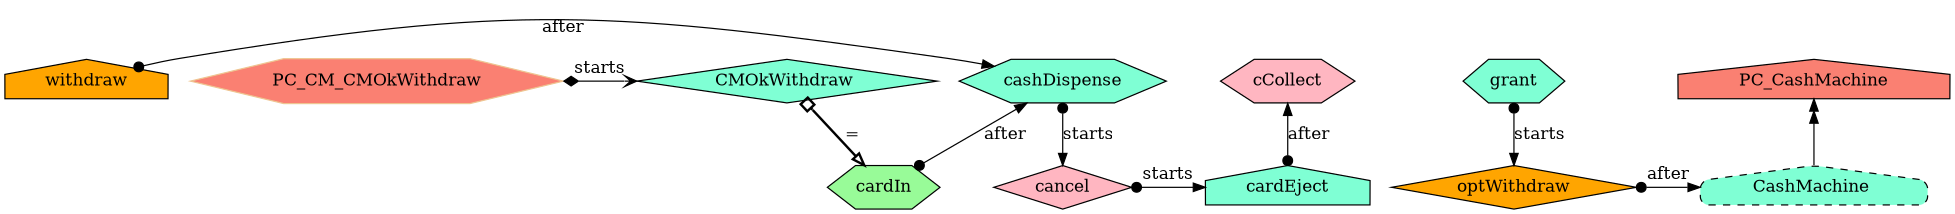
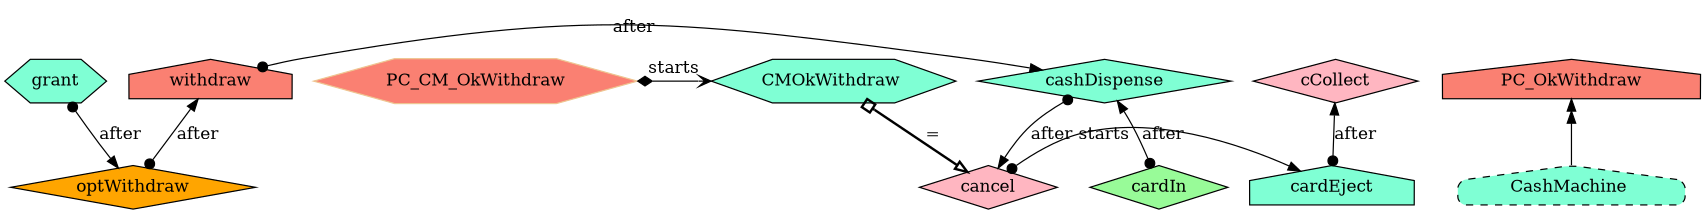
(86, 81) -> (211, 81)
(377, 81) -> (475, 81)
(787, 81) -> (834, 81)
(1063, 81) -> (1105, 81)
(1288, 81) -> (1336, 81)
(1814, 81) -> (1571, 81)
(834, 133) -> (916, 138)
(1089, 135) -> (1052, 135)
(1540, 135) -> (120, 135)
(884, 187) -> (1159, 187)
(1667, 187) -> (172, 134)
